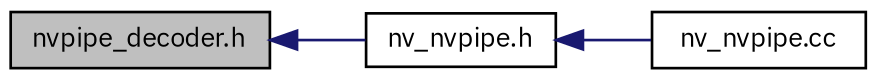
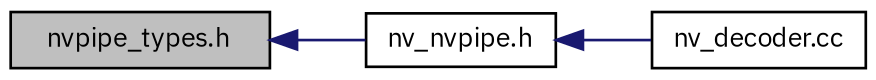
(140, 40) -> (140, 40)
(759, 40) -> (759, 40)
